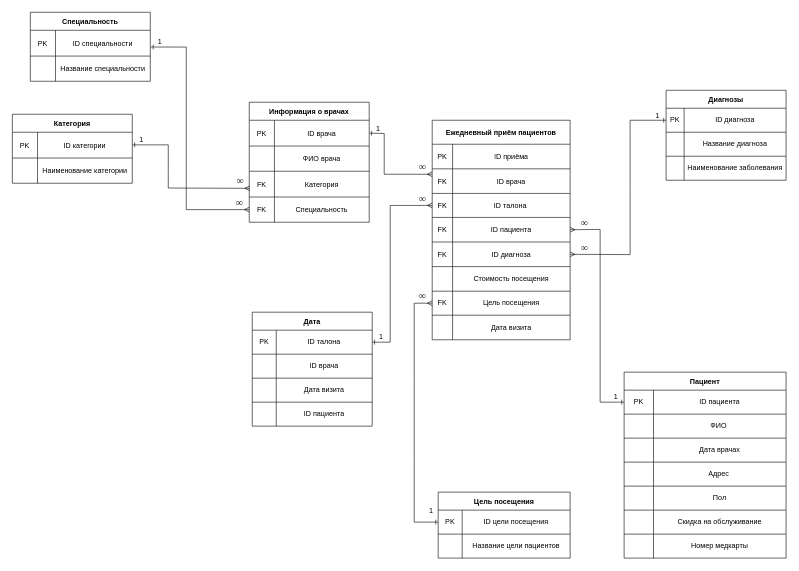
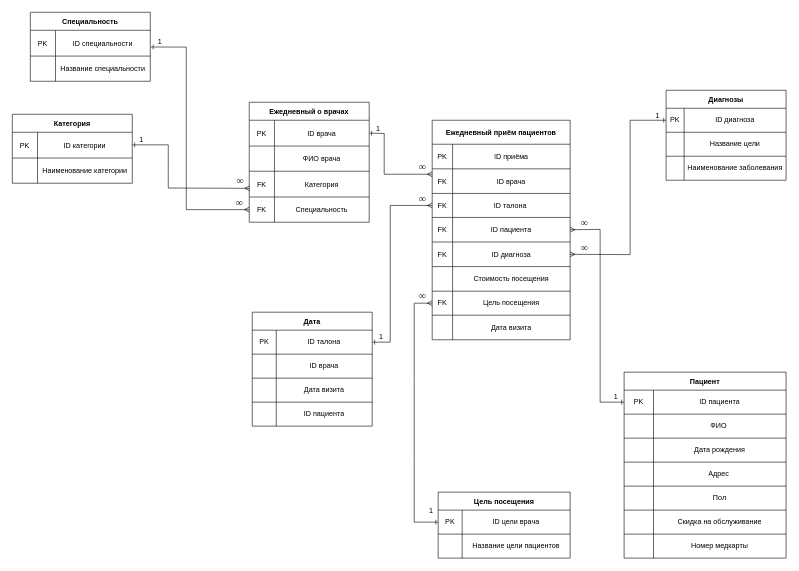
(309, 112) -> (309, 112)
(735, 144) -> (735, 144)
(720, 450) -> (720, 450)
(516, 522) -> (516, 522)
